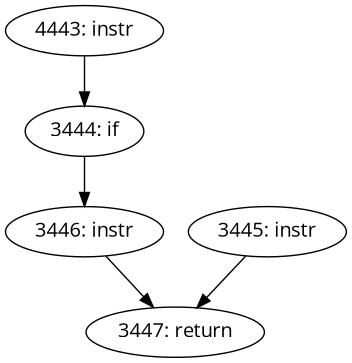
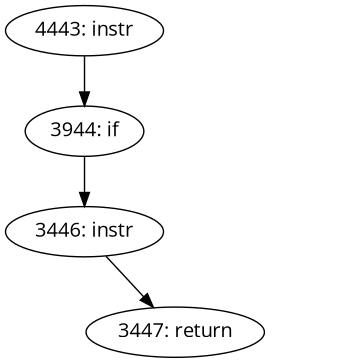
(85, 131) -> (85, 131)
(267, 232) -> none
